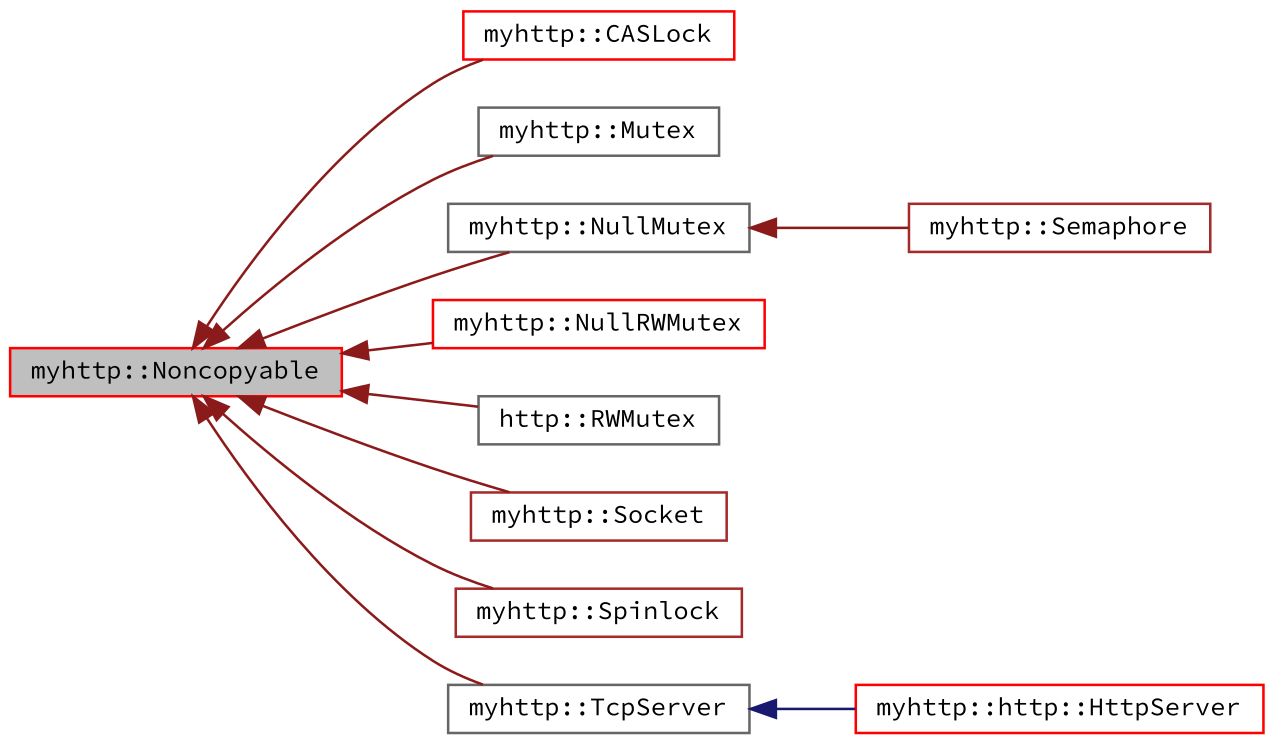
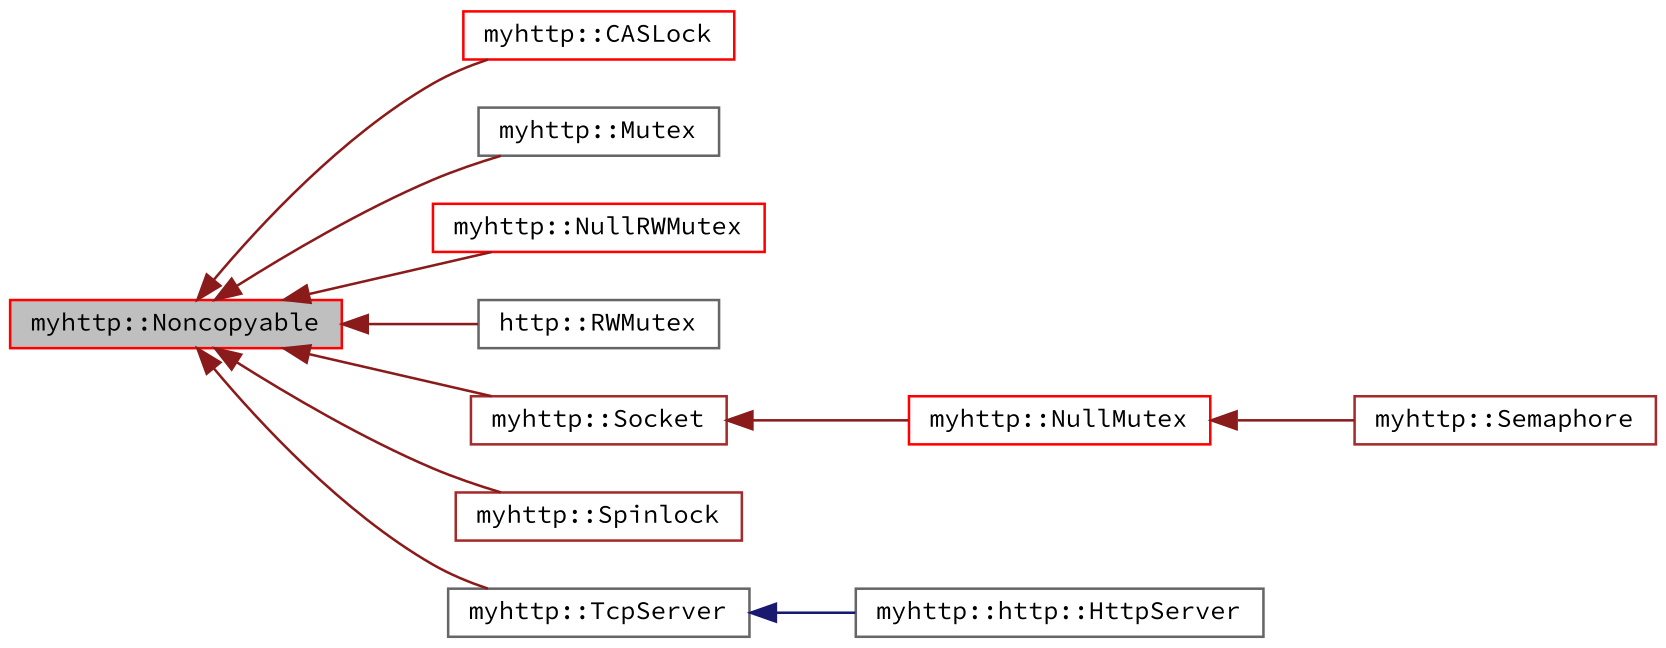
(599, 228) -> (1060, 420)
(385, 293) -> (831, 420)
(1060, 709) -> (1060, 613)
